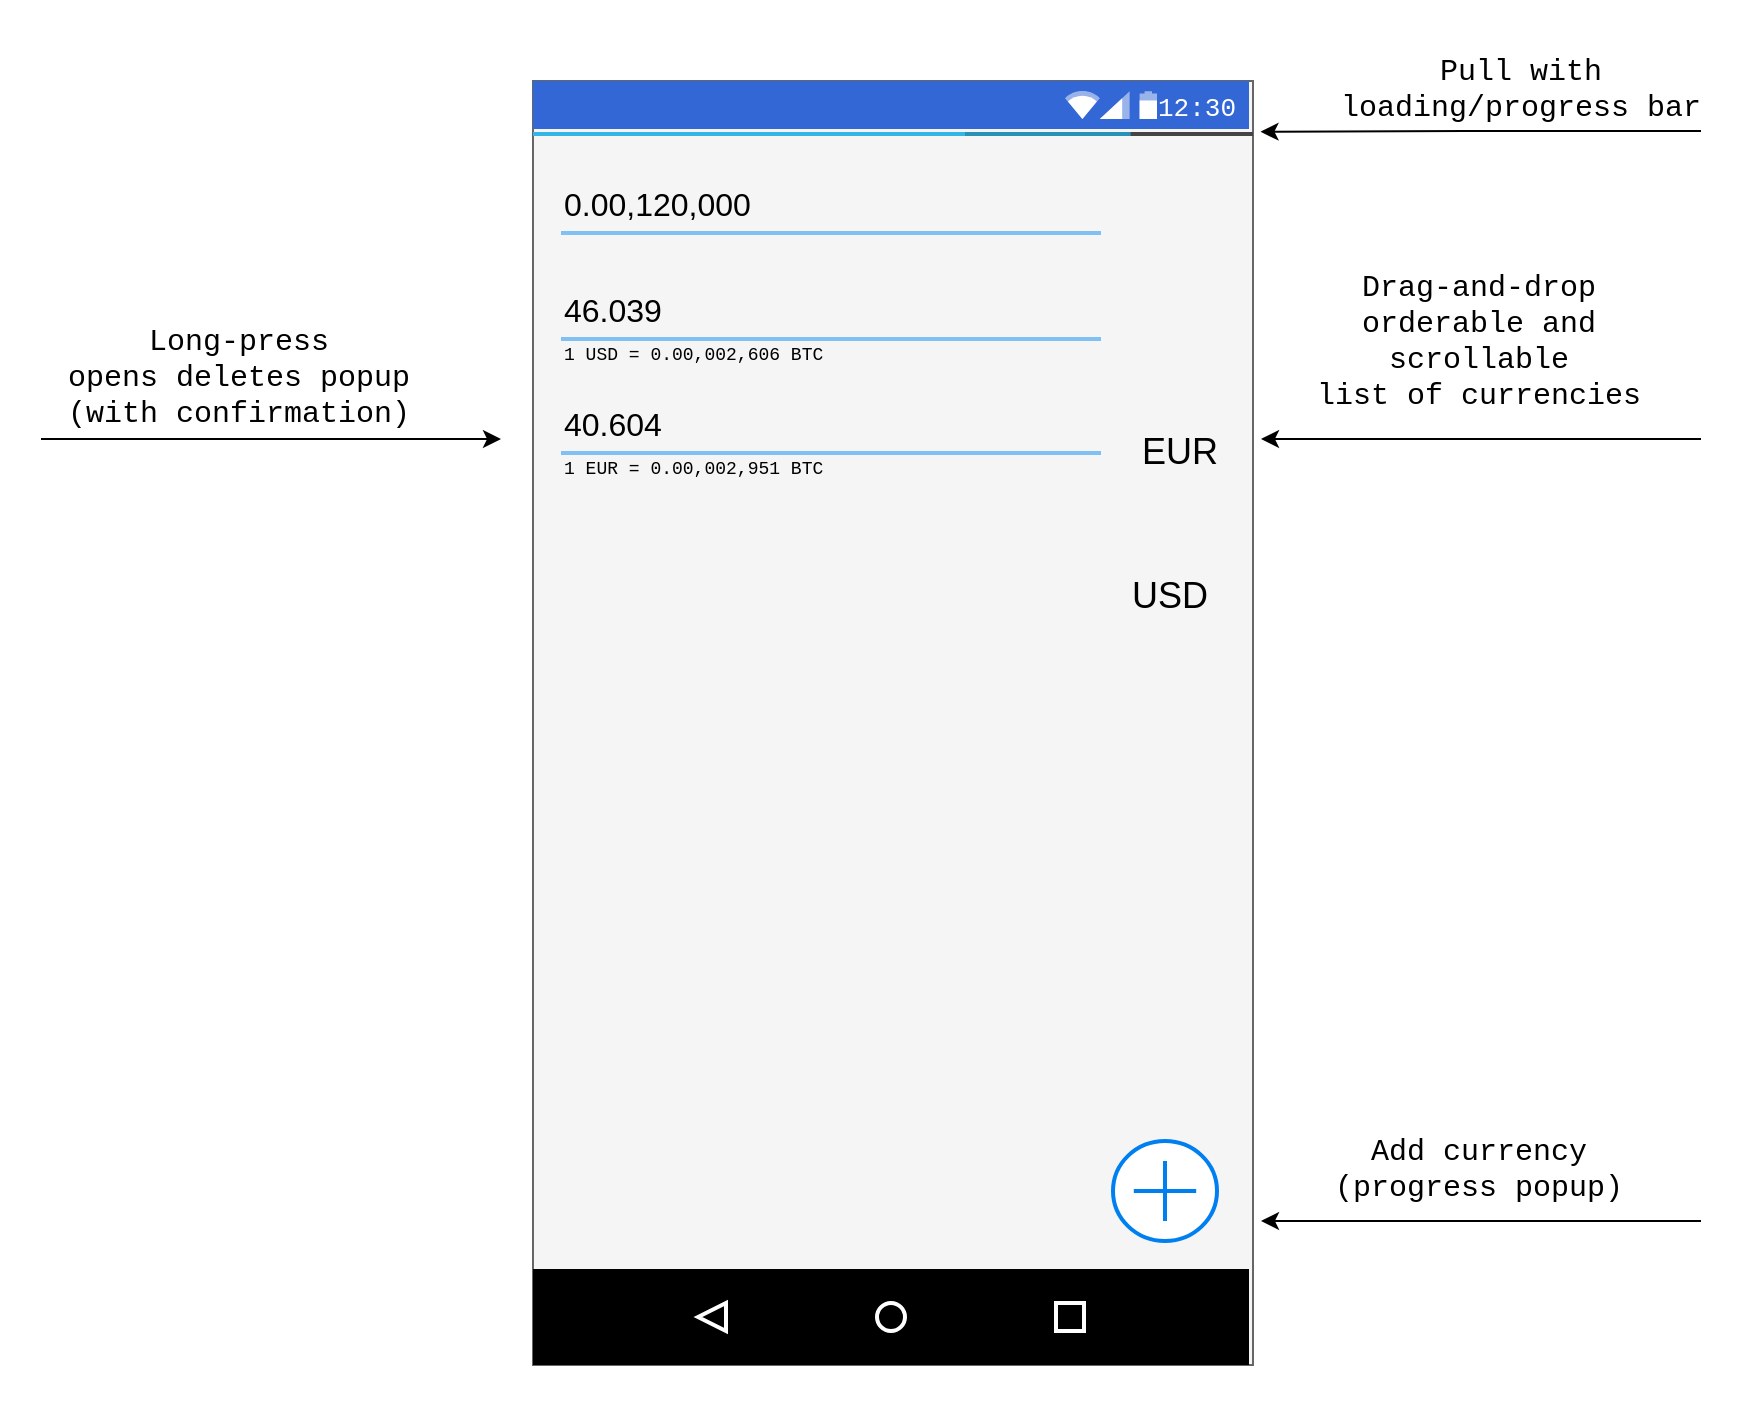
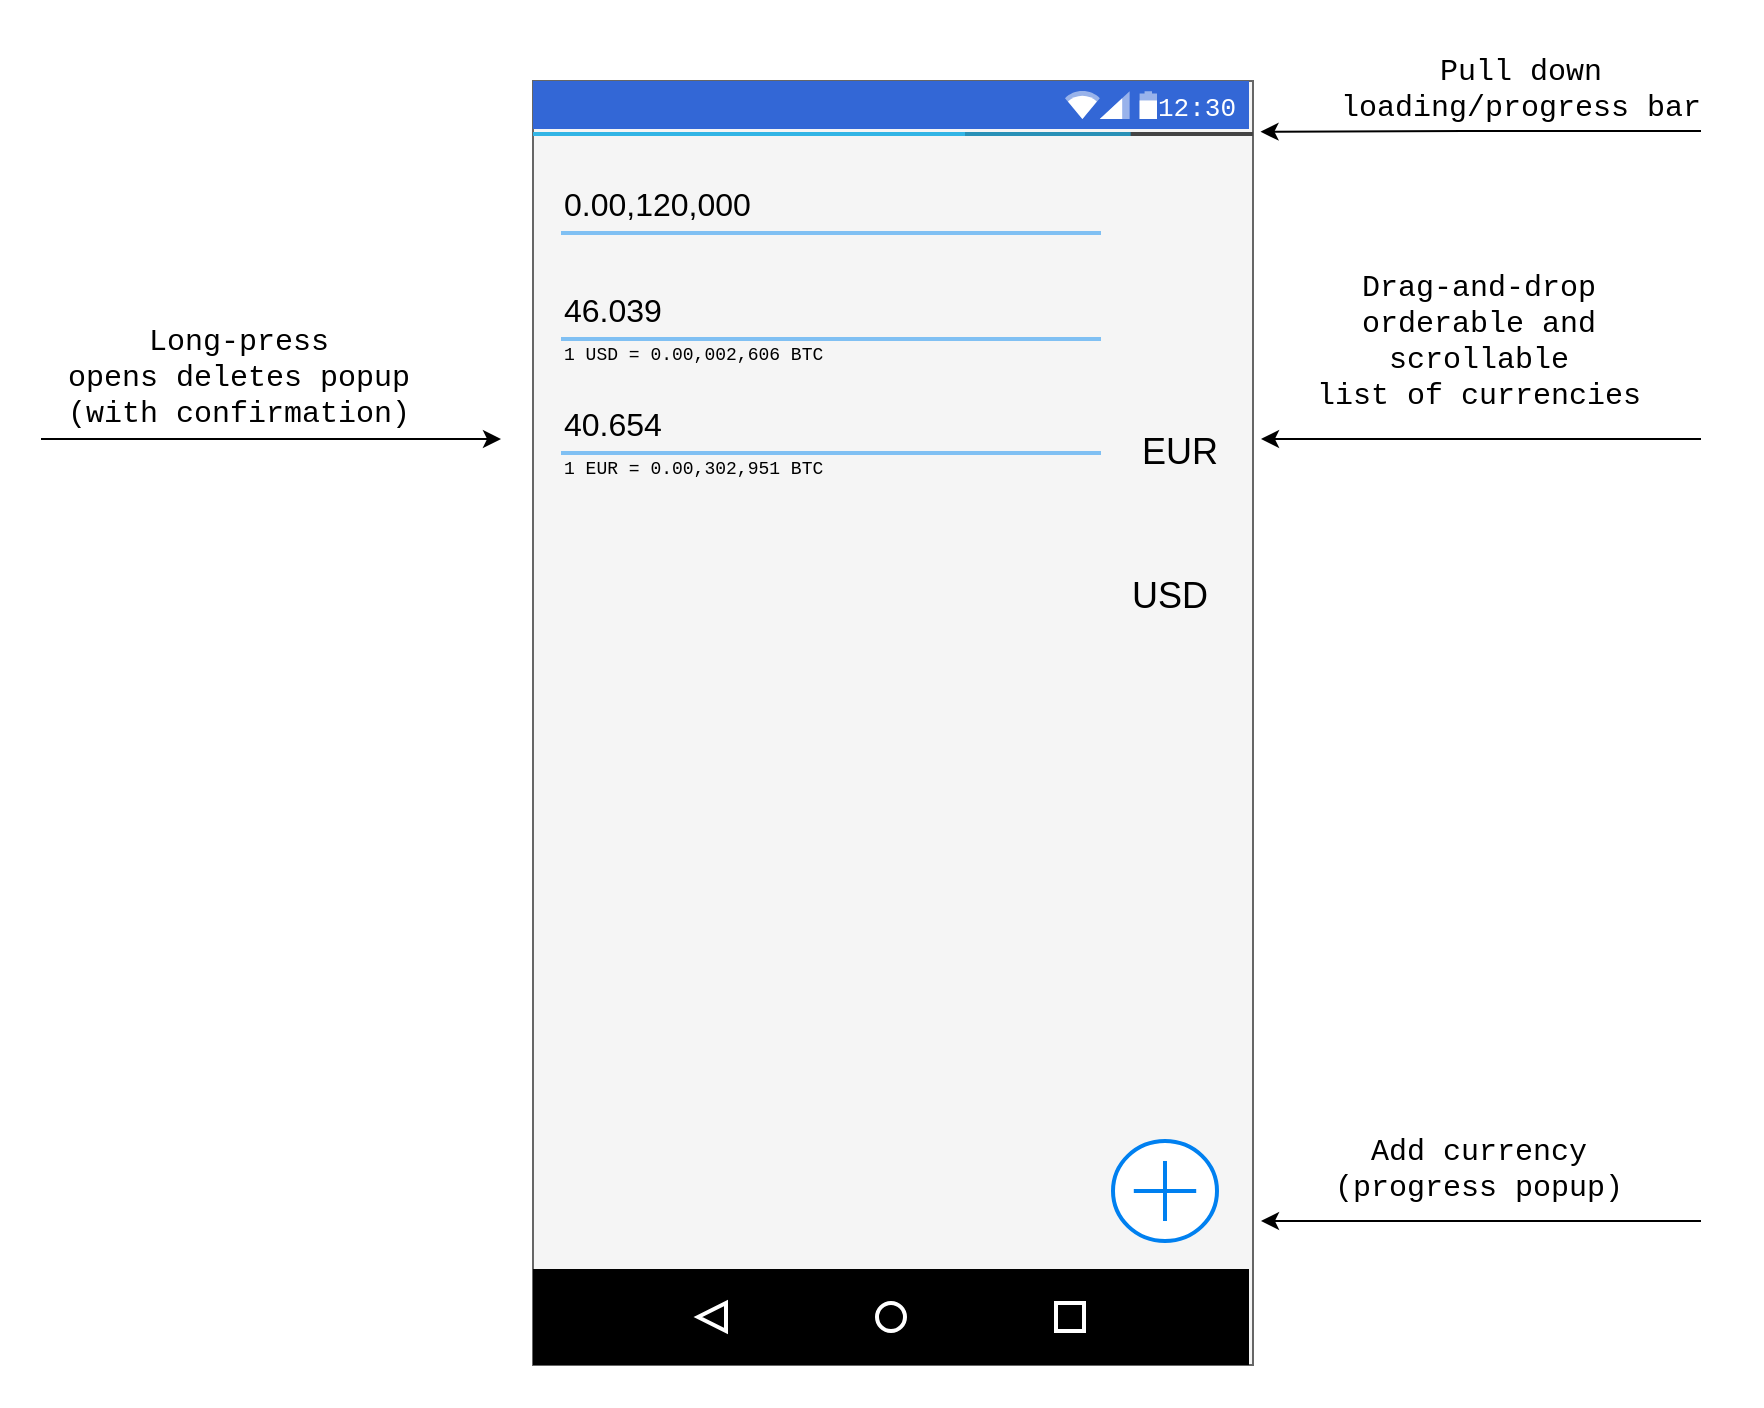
(1522, 91) -> (1522, 91)
(614, 425) -> (614, 425)
(670, 471) -> (670, 471)
